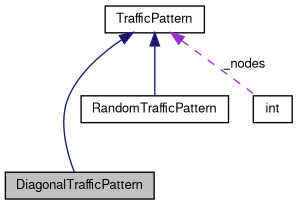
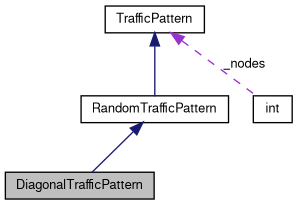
(69, 96) -> (112, 152)
